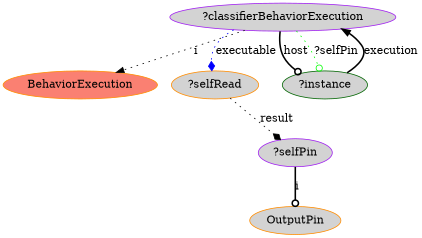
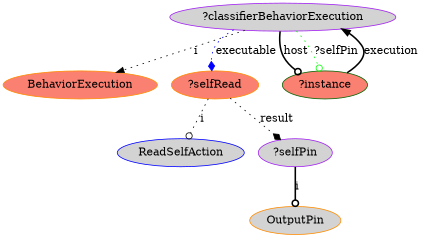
(215, 85) -> (215, 85)
(325, 85) -> (325, 85)
none -> (181, 153)
